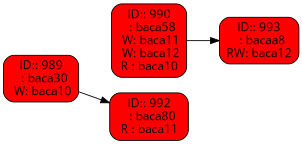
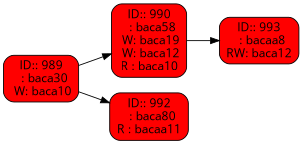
(149, 41) -> (149, 41)
none -> (91, 61)
(149, 130) -> (149, 130)
